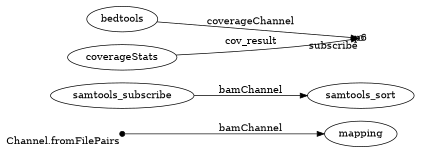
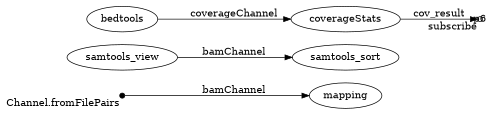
(254, 30) -> (221, 19)
(122, 96) -> (122, 57)
